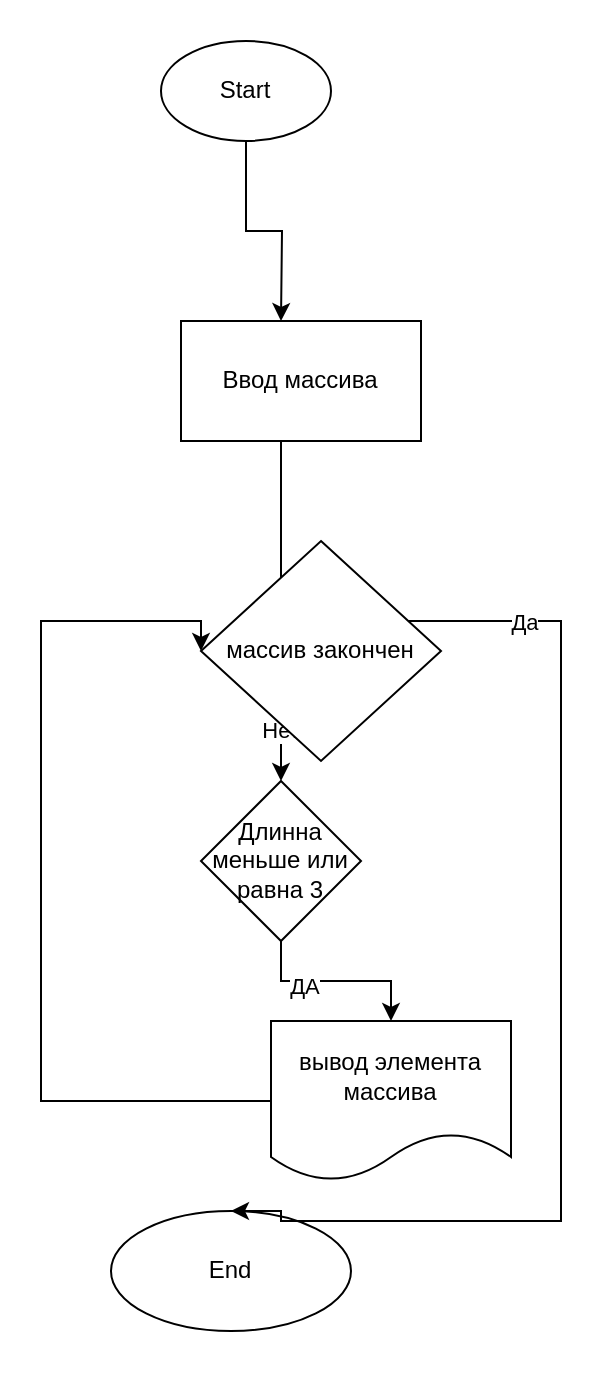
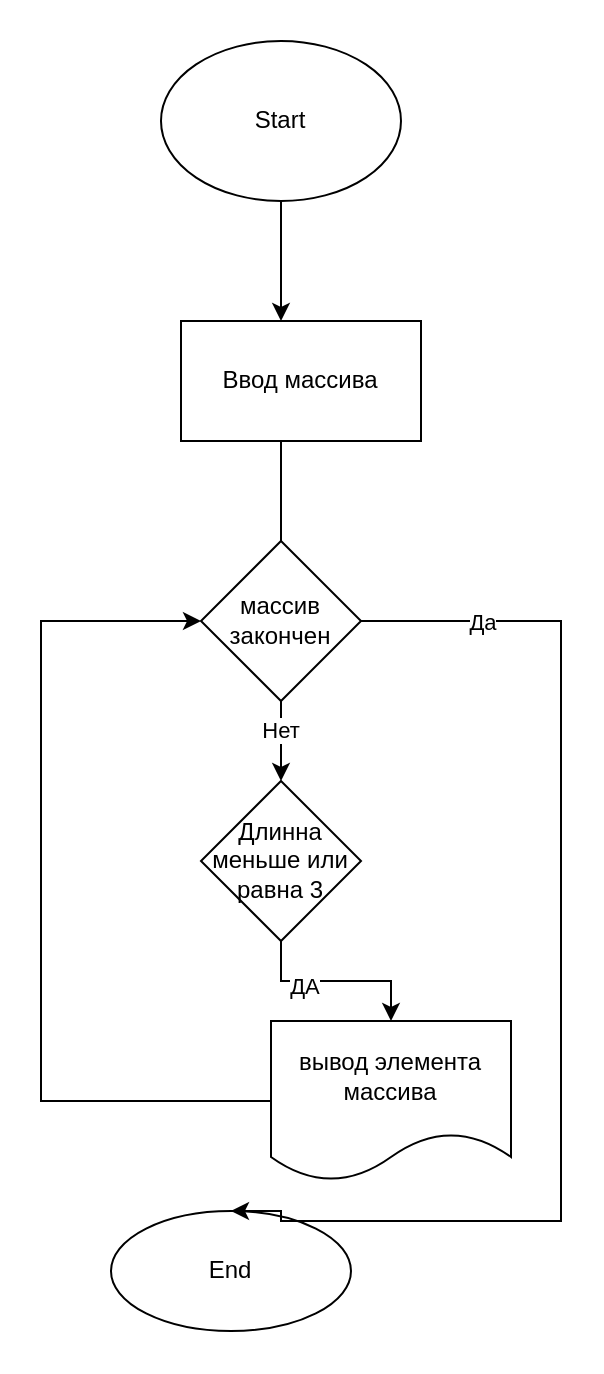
(246, 91) -> (281, 121)
(321, 651) -> (281, 621)
